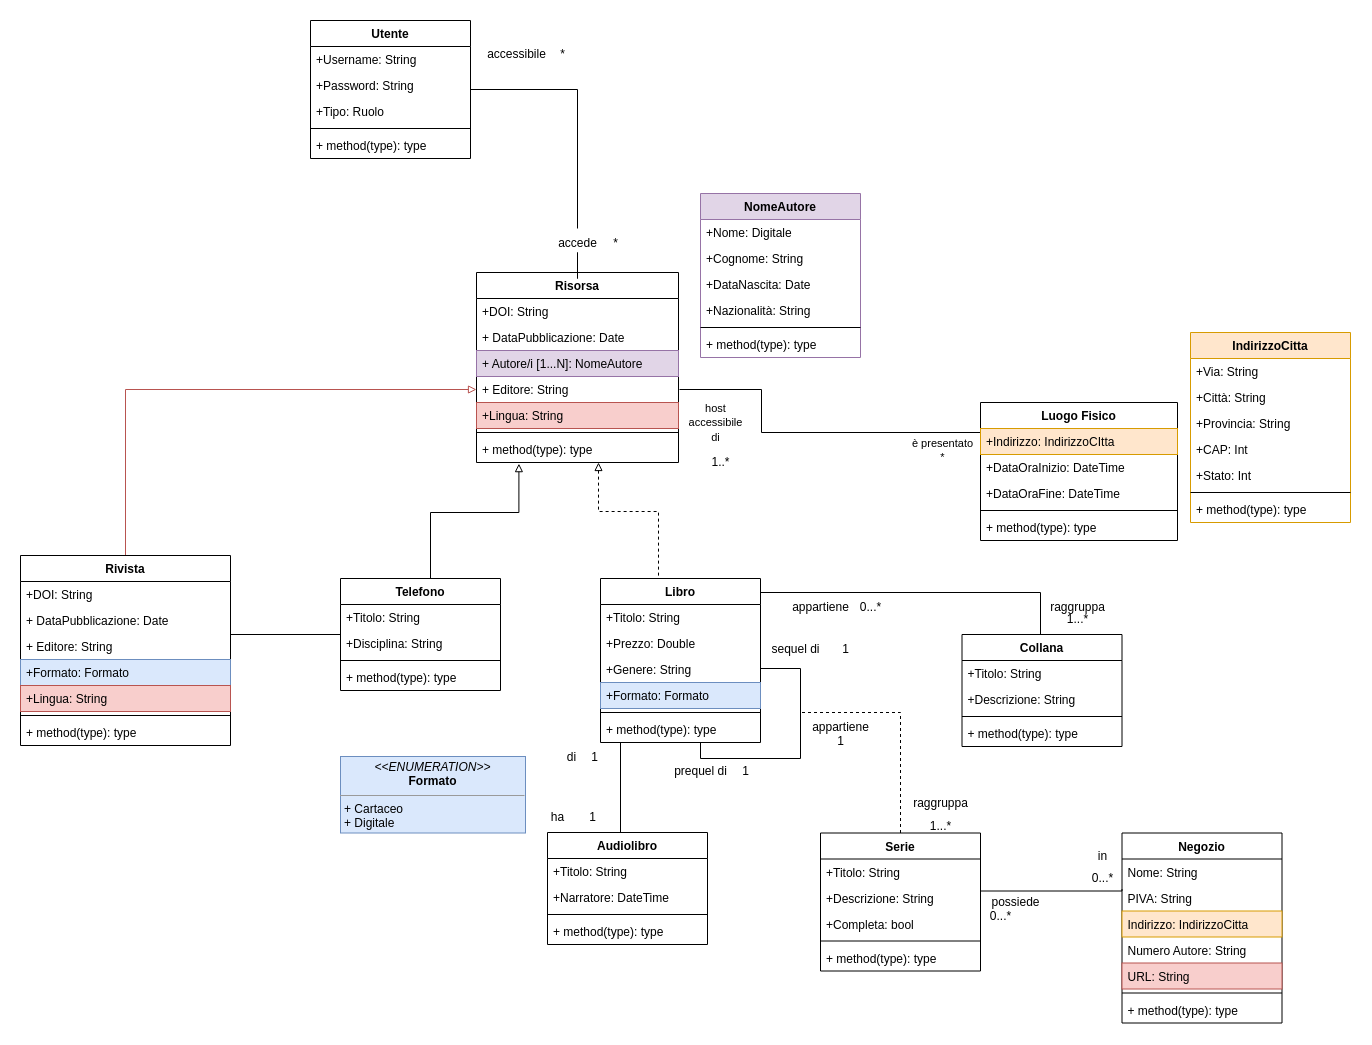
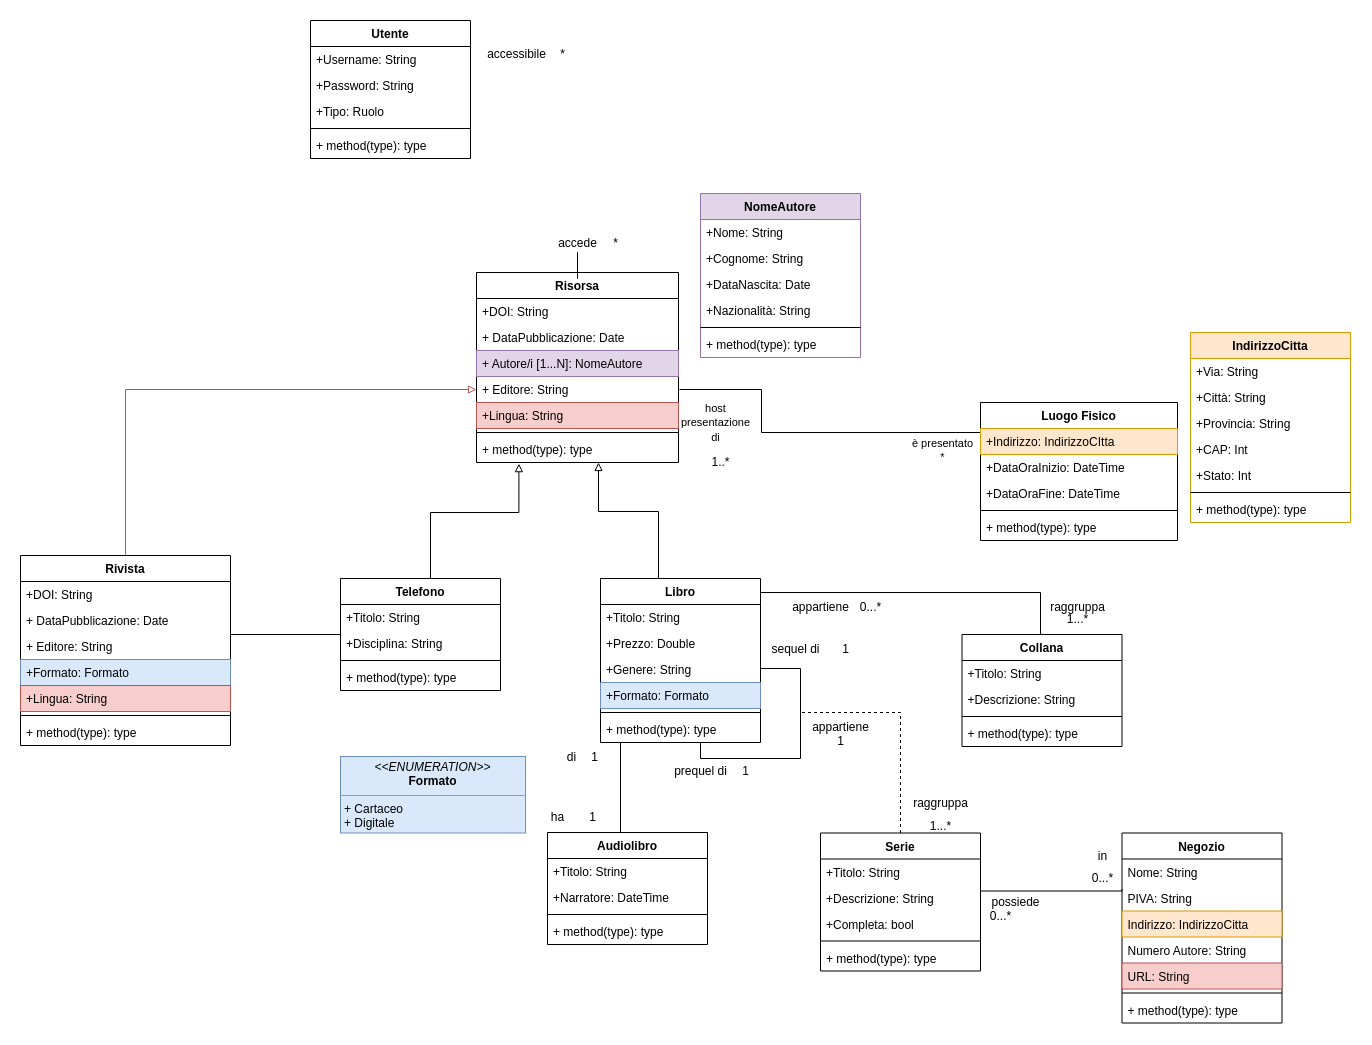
(578, 106) -> none
(749, 233) -> (745, 233)
(716, 423) -> (716, 423)
(643, 512) -> (643, 512)
